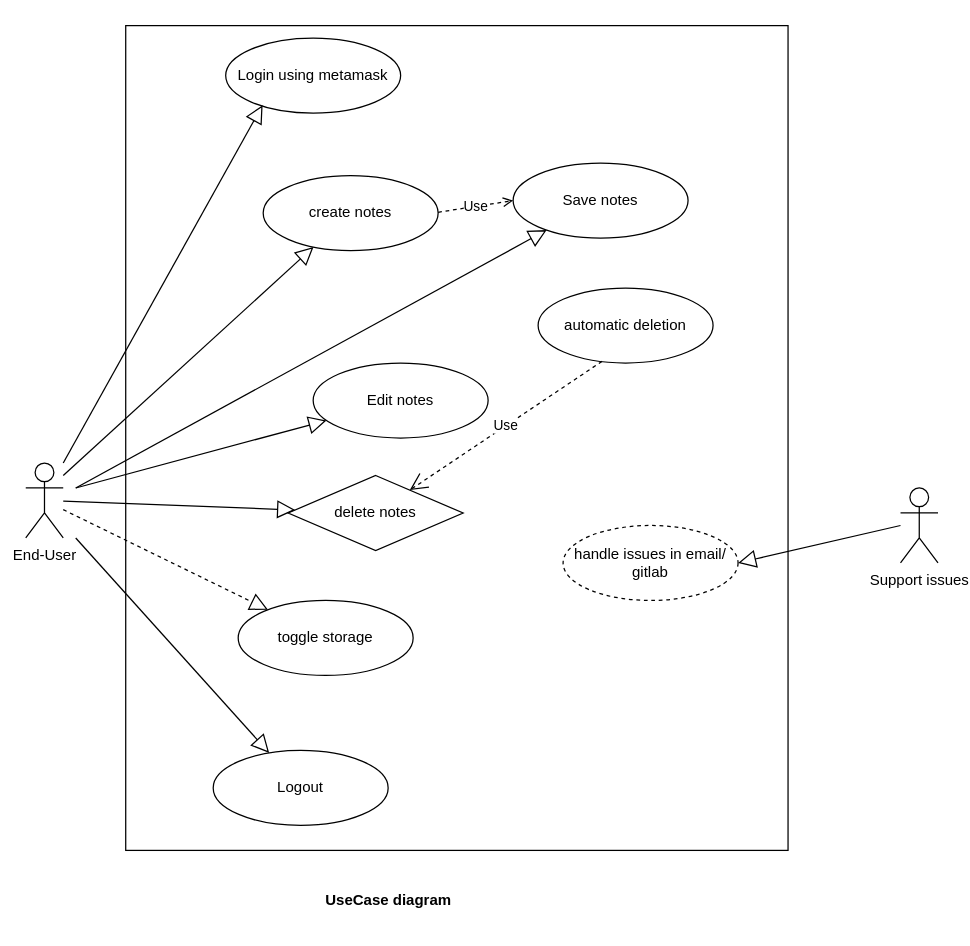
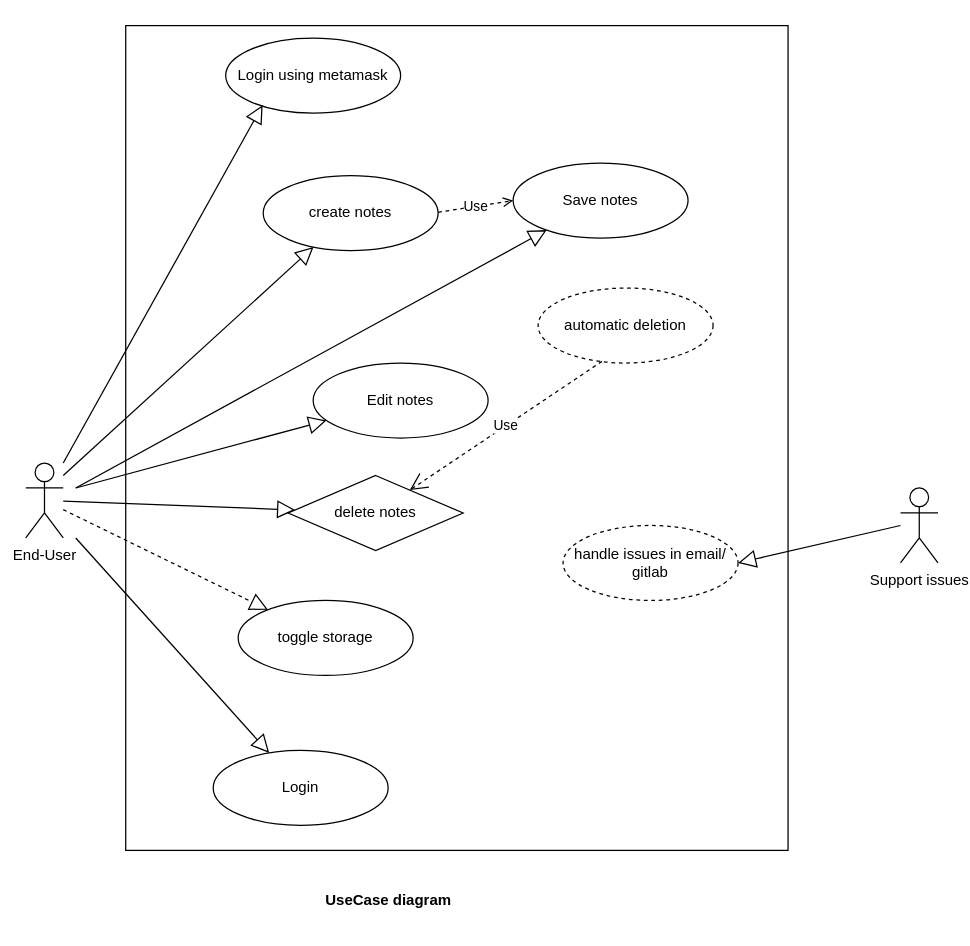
(626, 326) -> (626, 326)
(301, 788) -> (301, 788)
